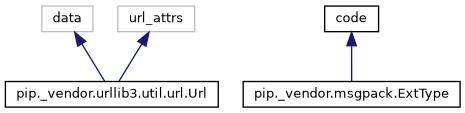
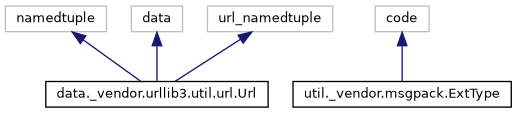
none -> (56, 19)
(156, 19) -> (270, 19)
(352, 19) -> (402, 19)
(112, 94) -> (157, 94)
(352, 94) -> (402, 94)
